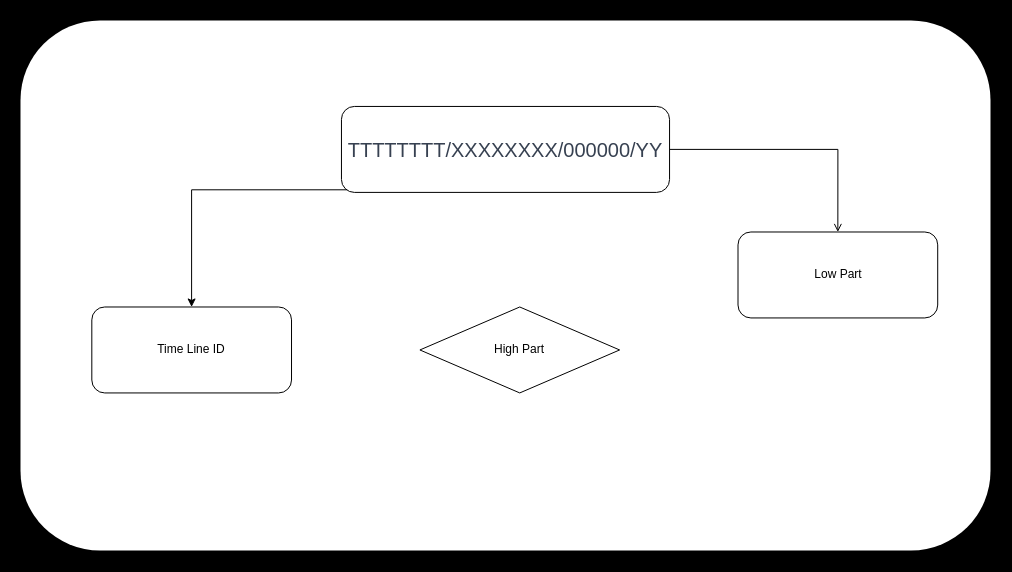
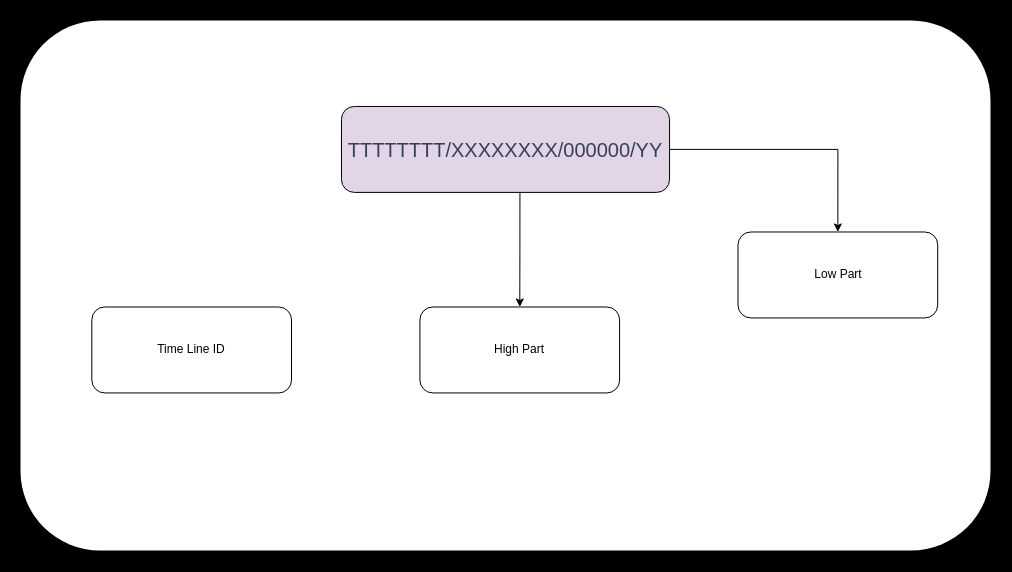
(506, 149) -> (506, 149)
(215, 190) -> (520, 246)
(838, 225) -> (838, 224)
(520, 350) -> (520, 350)
